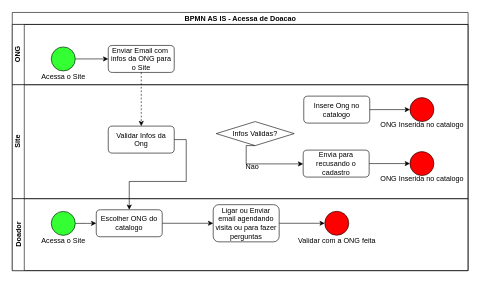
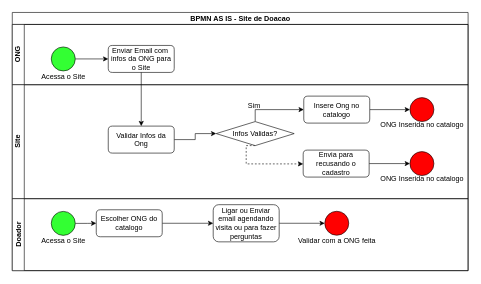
(241, 18) -> (241, 18)
(141, 97) -> (141, 97)
none -> (254, 105)
none -> (277, 110)
(251, 164) -> (251, 164)
(252, 167) -> none
(158, 181) -> (195, 134)
